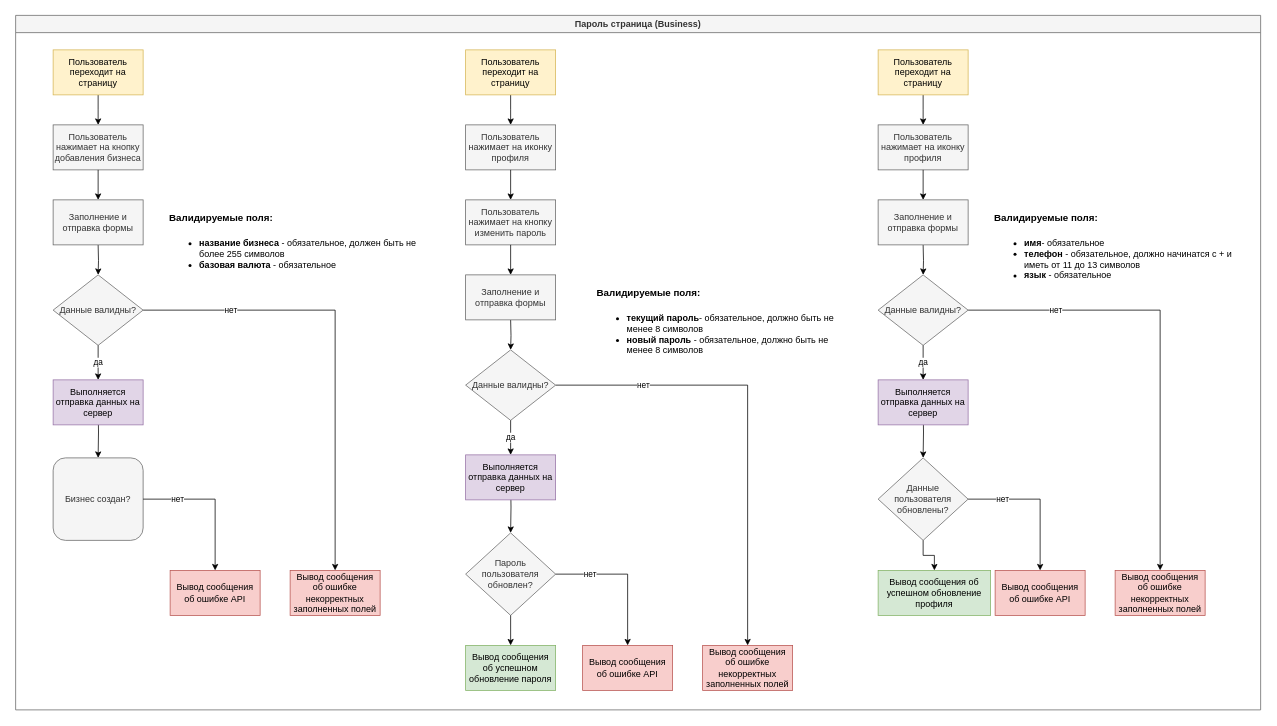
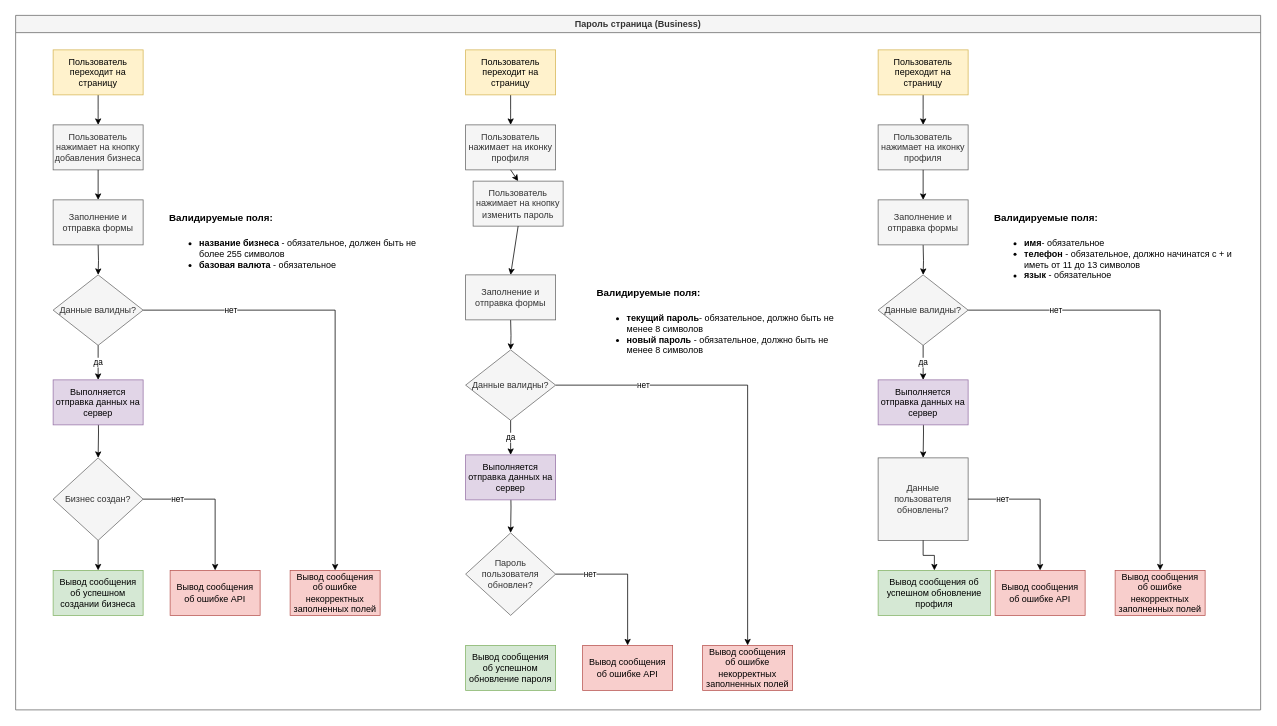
(510, 222) -> (518, 204)
(98, 499) -> (98, 499)
(923, 499) -> (923, 499)
none -> (98, 564)
none -> (98, 593)
(510, 627) -> none
